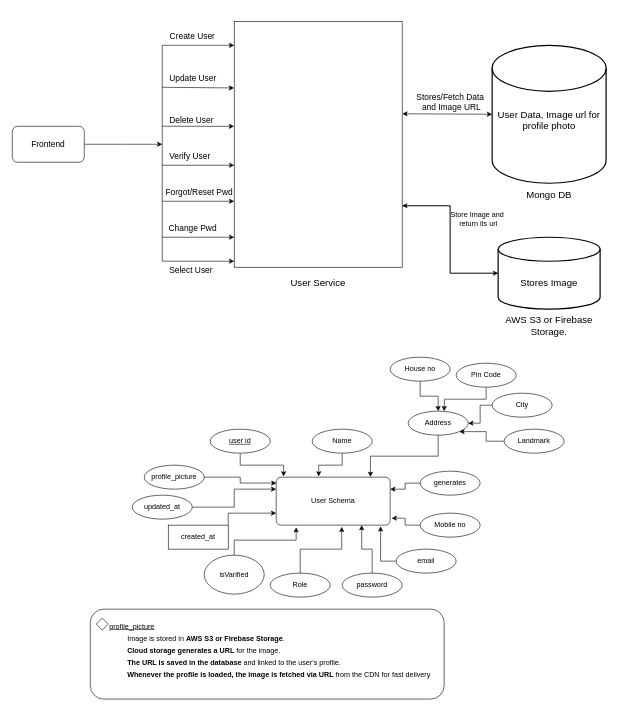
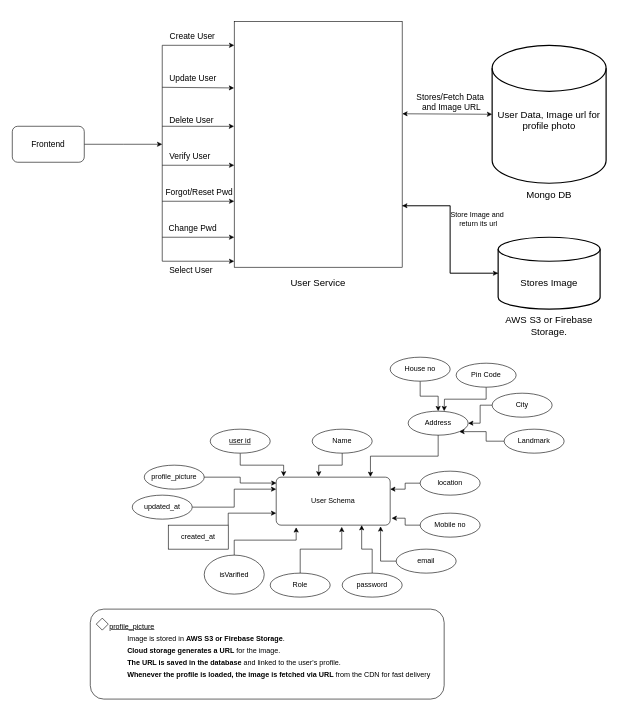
(450, 483) -> (450, 483)
